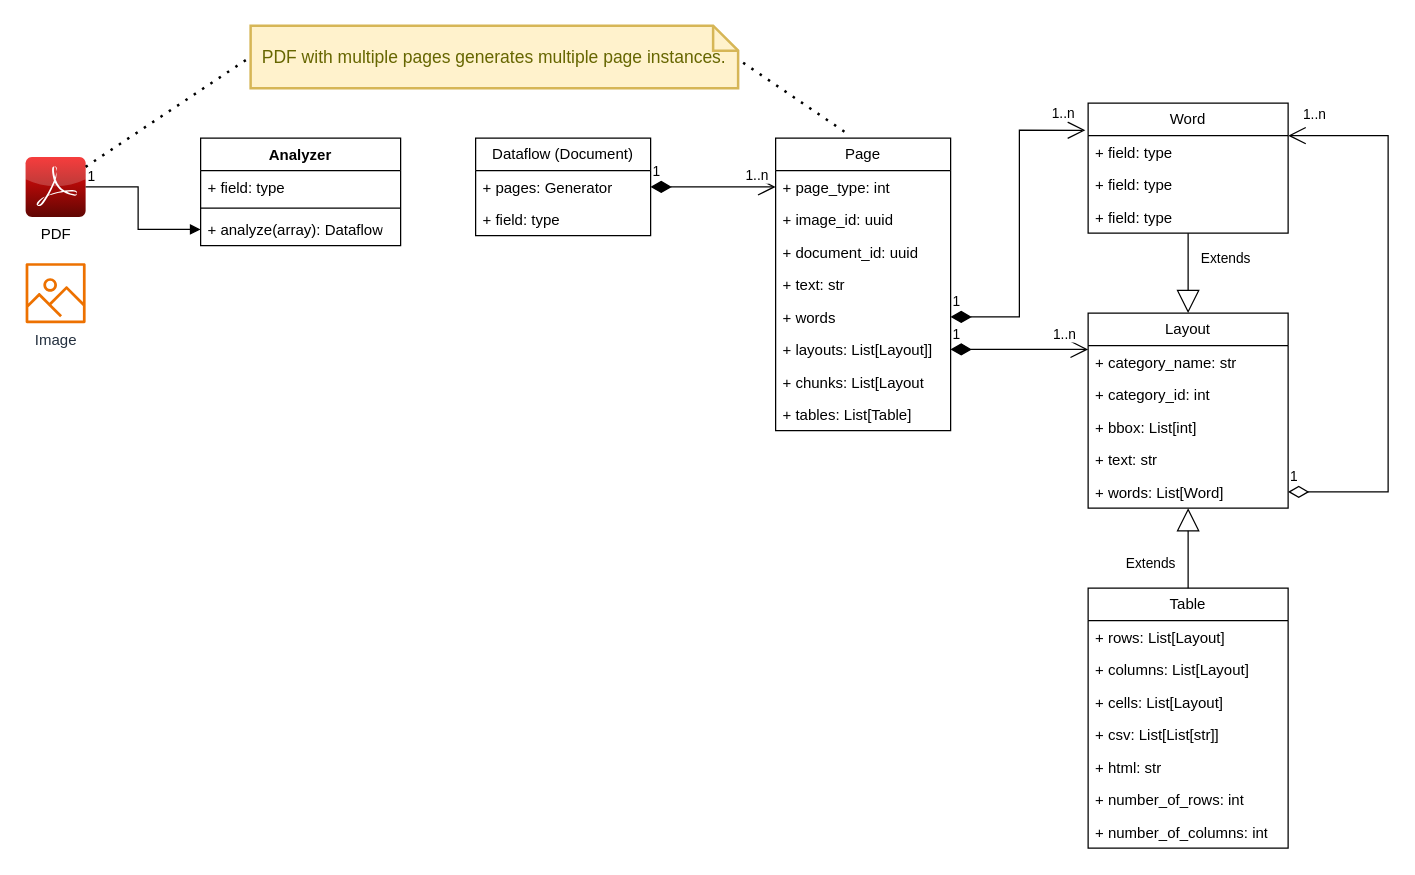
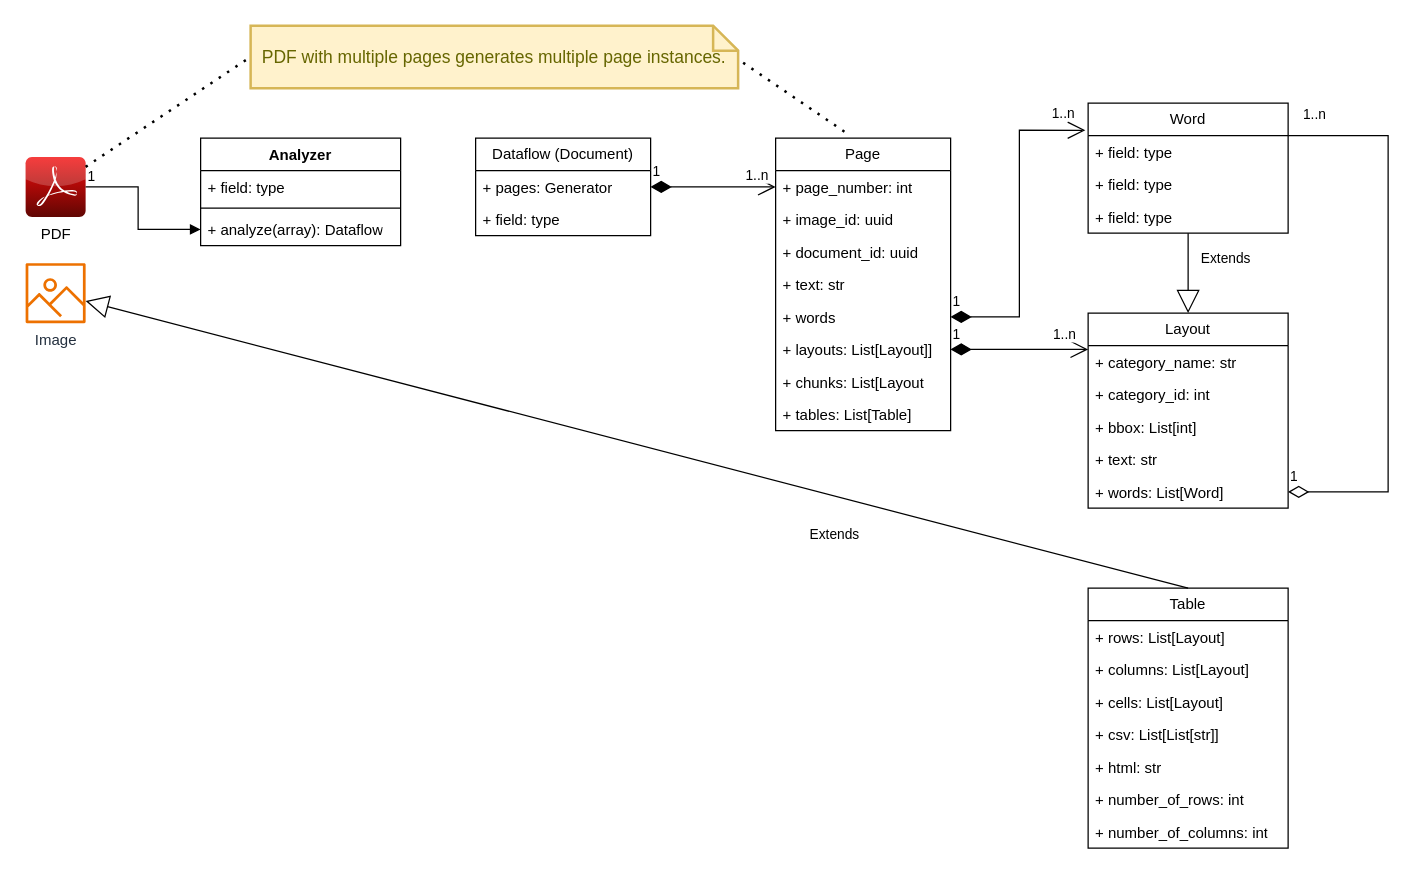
(1295, 136) -> (1293, 136)
(843, 188) -> (851, 188)
(1188, 559) -> (645, 447)
